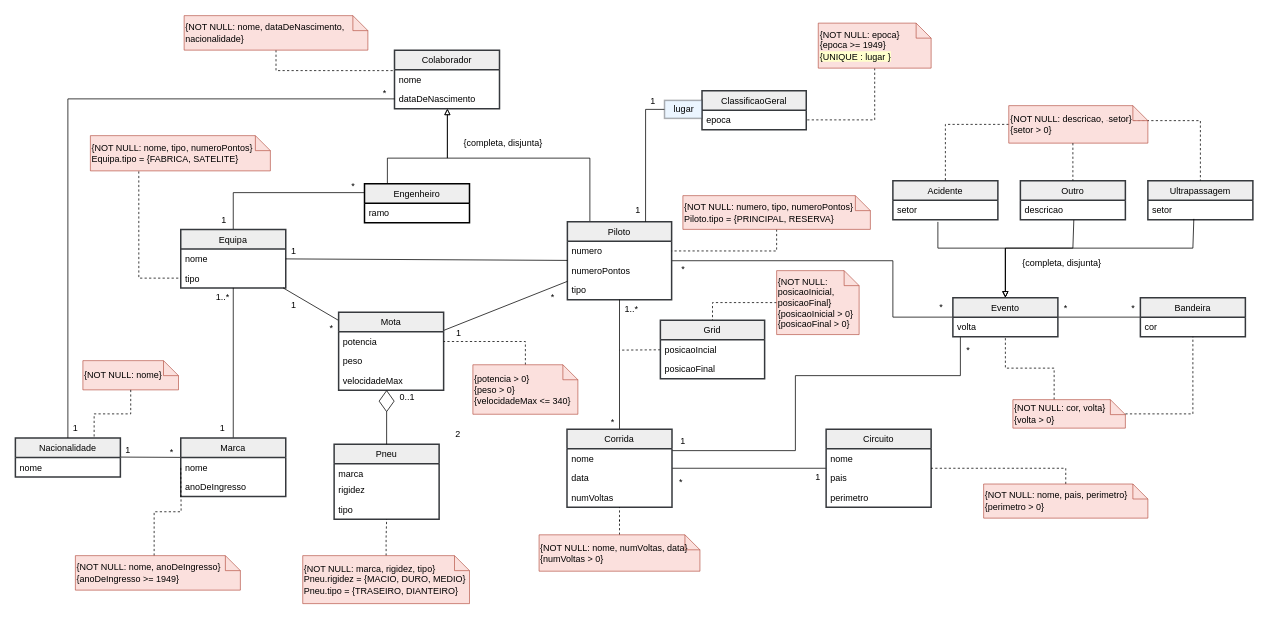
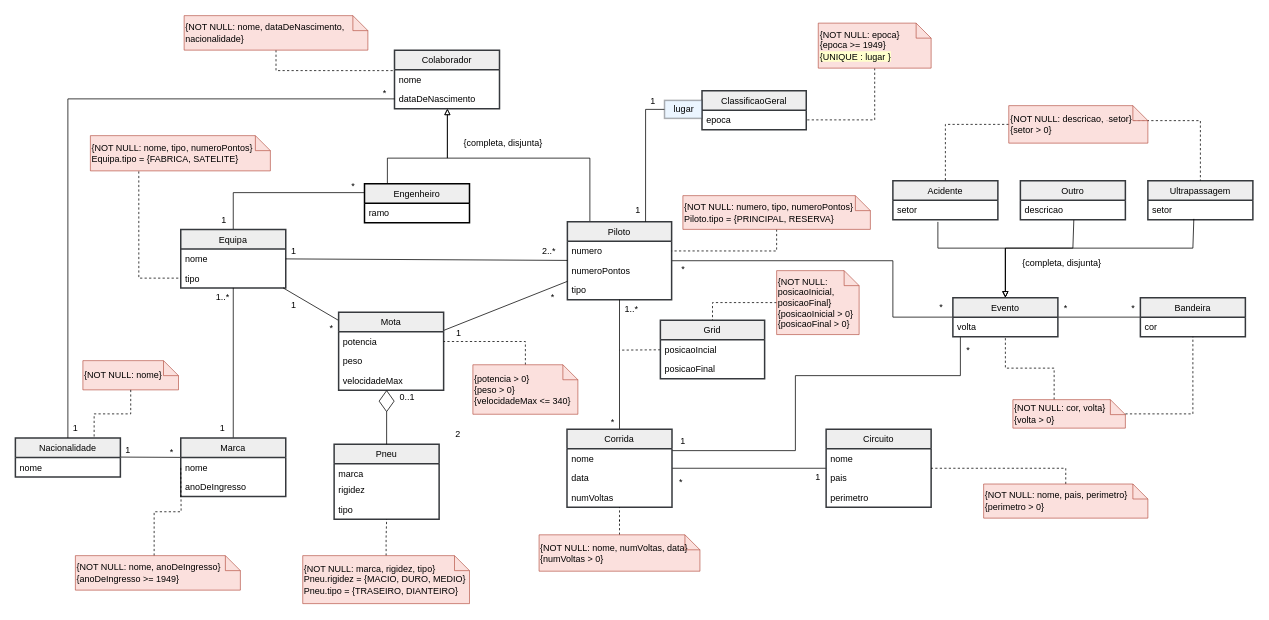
(1073, 161) -> none
none -> (548, 251)
